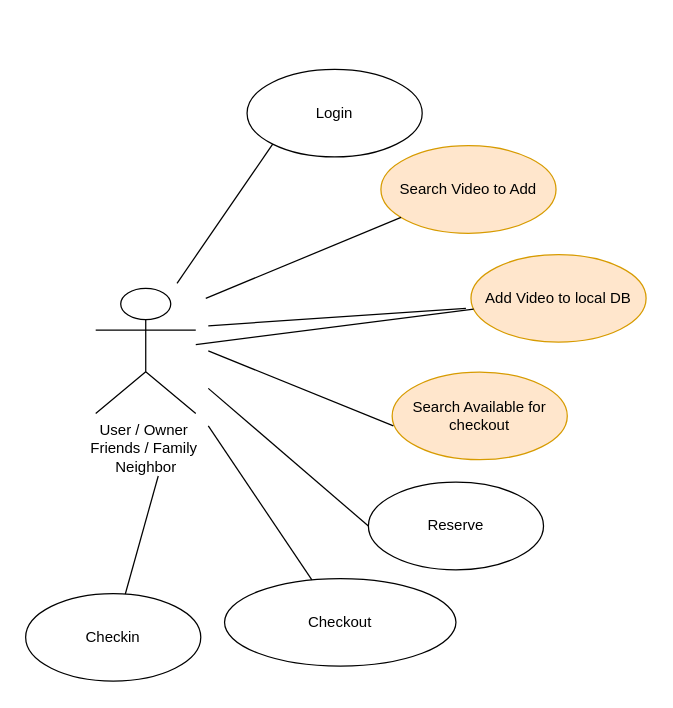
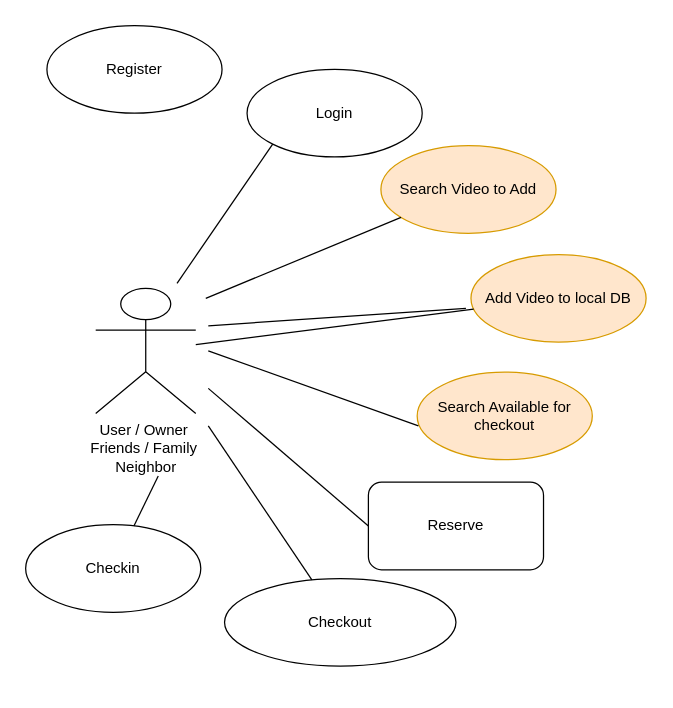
none -> (134, 69)
(479, 416) -> (504, 416)
(456, 526) -> (456, 526)
(113, 637) -> (113, 568)
